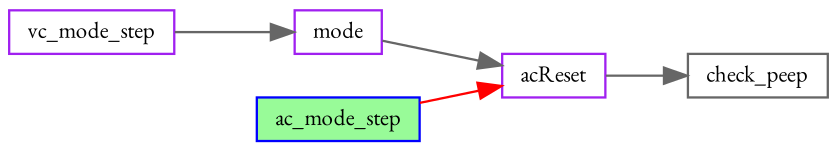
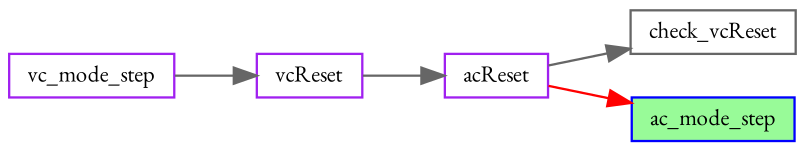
(338, 32) -> (310, 76)
(758, 76) -> (713, 32)
(449, 97) -> (579, 92)
